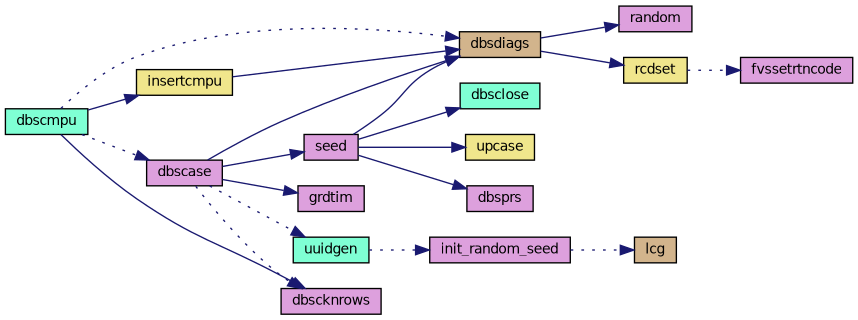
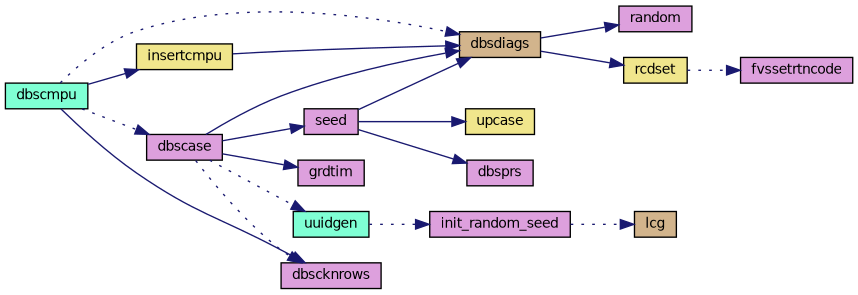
(500, 96) -> none
